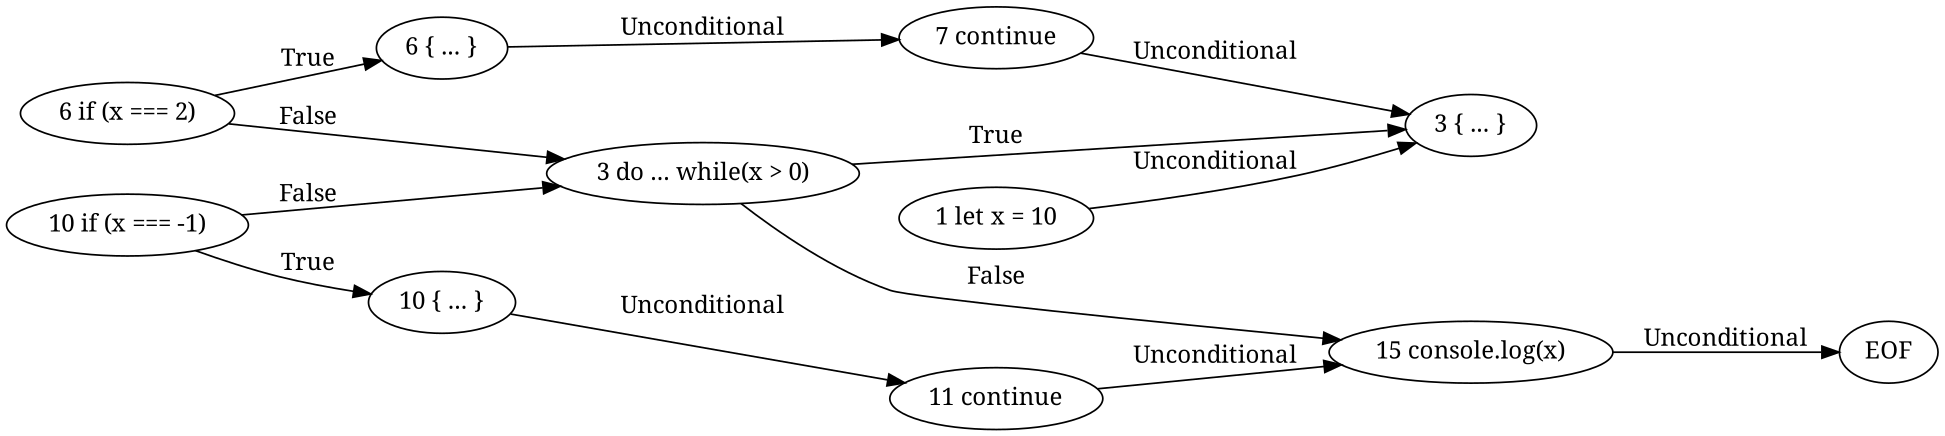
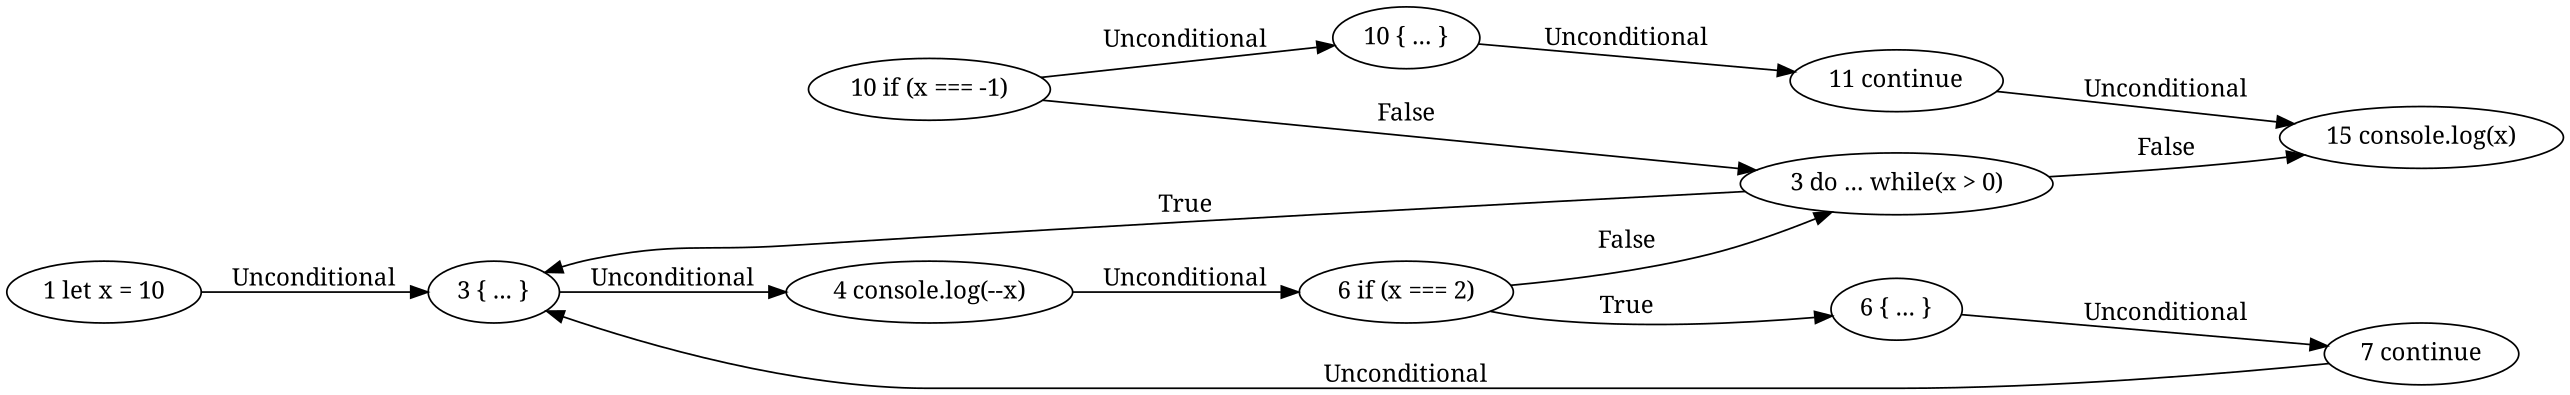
(308, 264) -> (1186, 40)
none -> (929, 292)
(1889, 352) -> none
